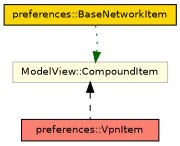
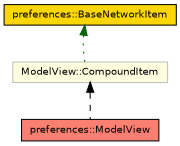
(97, 39) -> (83, 49)
(90, 130) -> (90, 130)
